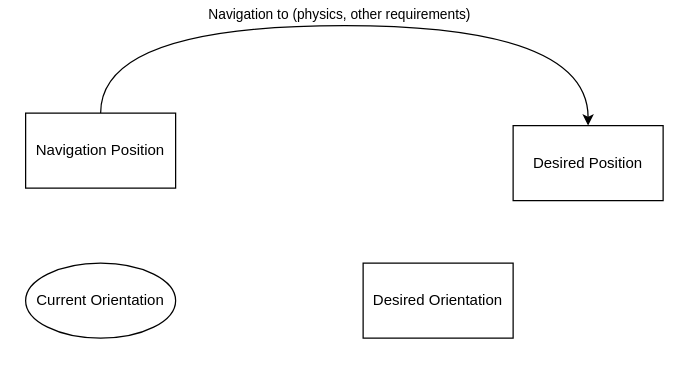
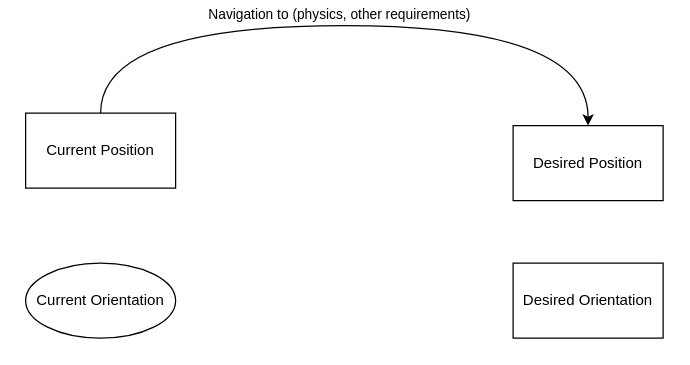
(101, 151) -> (101, 151)
(438, 301) -> (588, 301)
